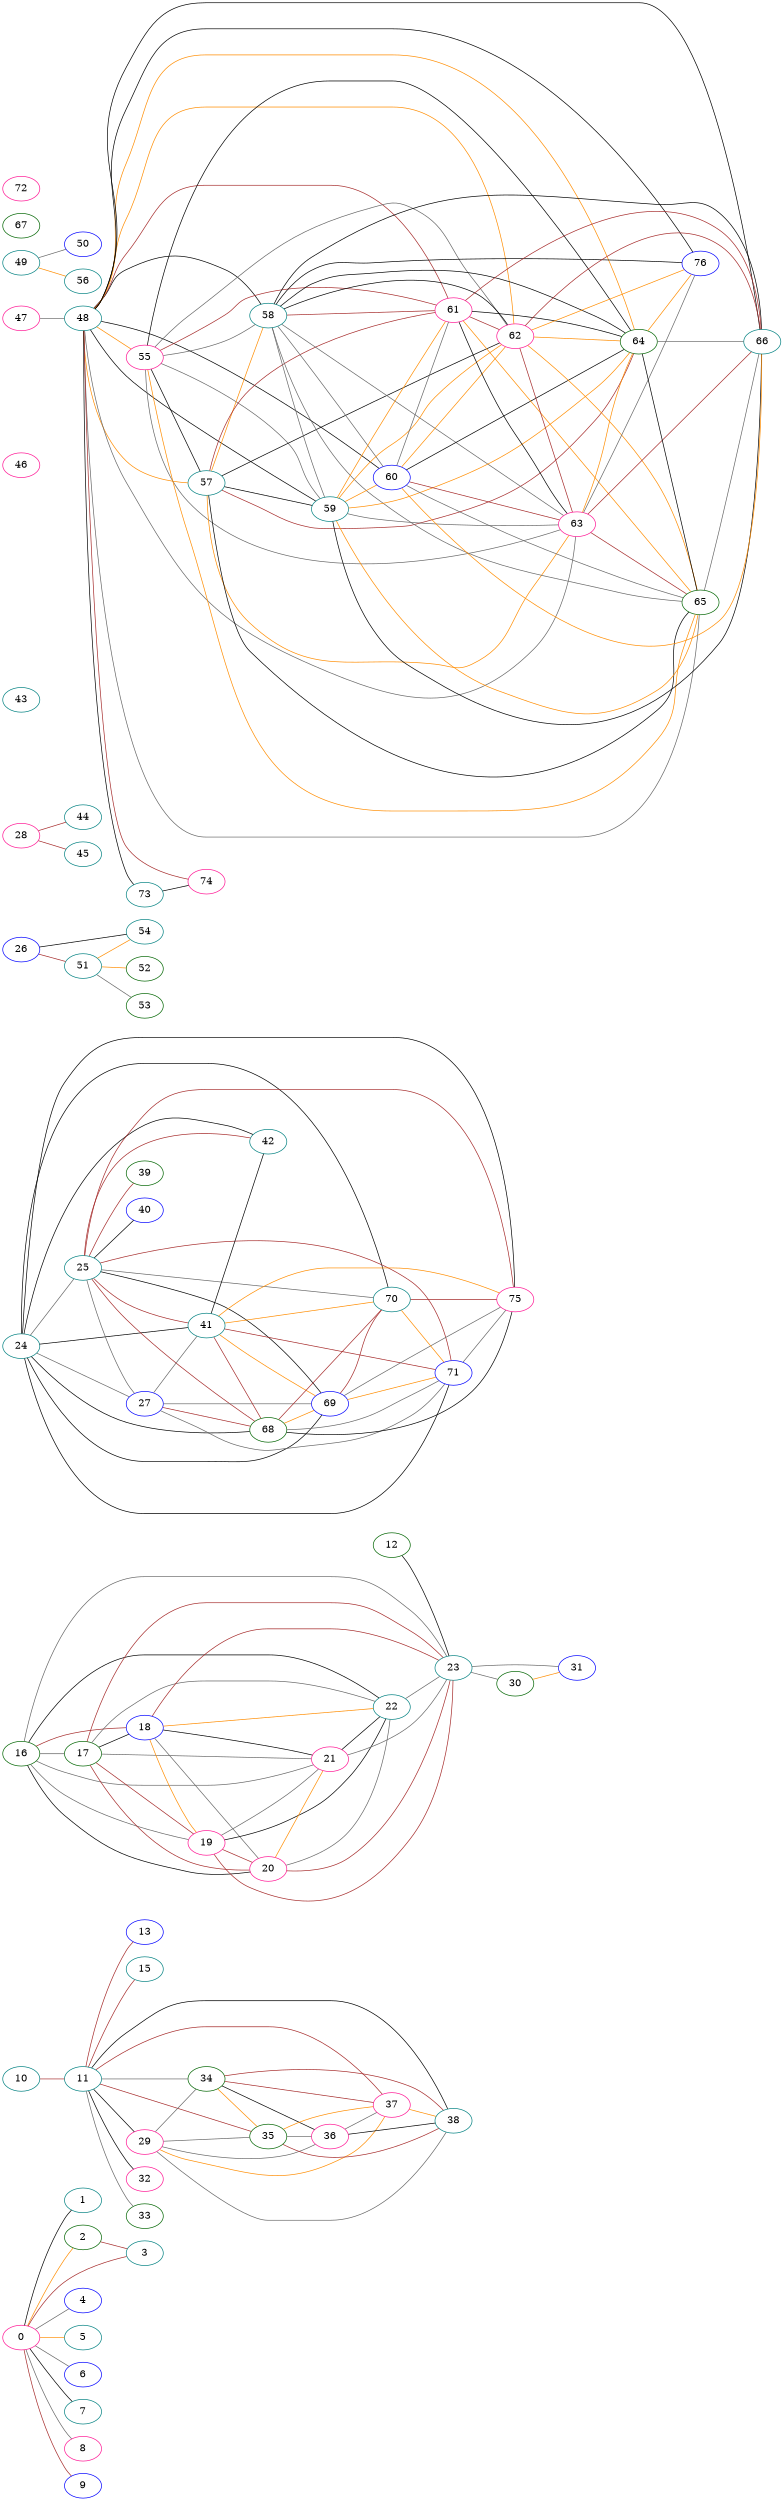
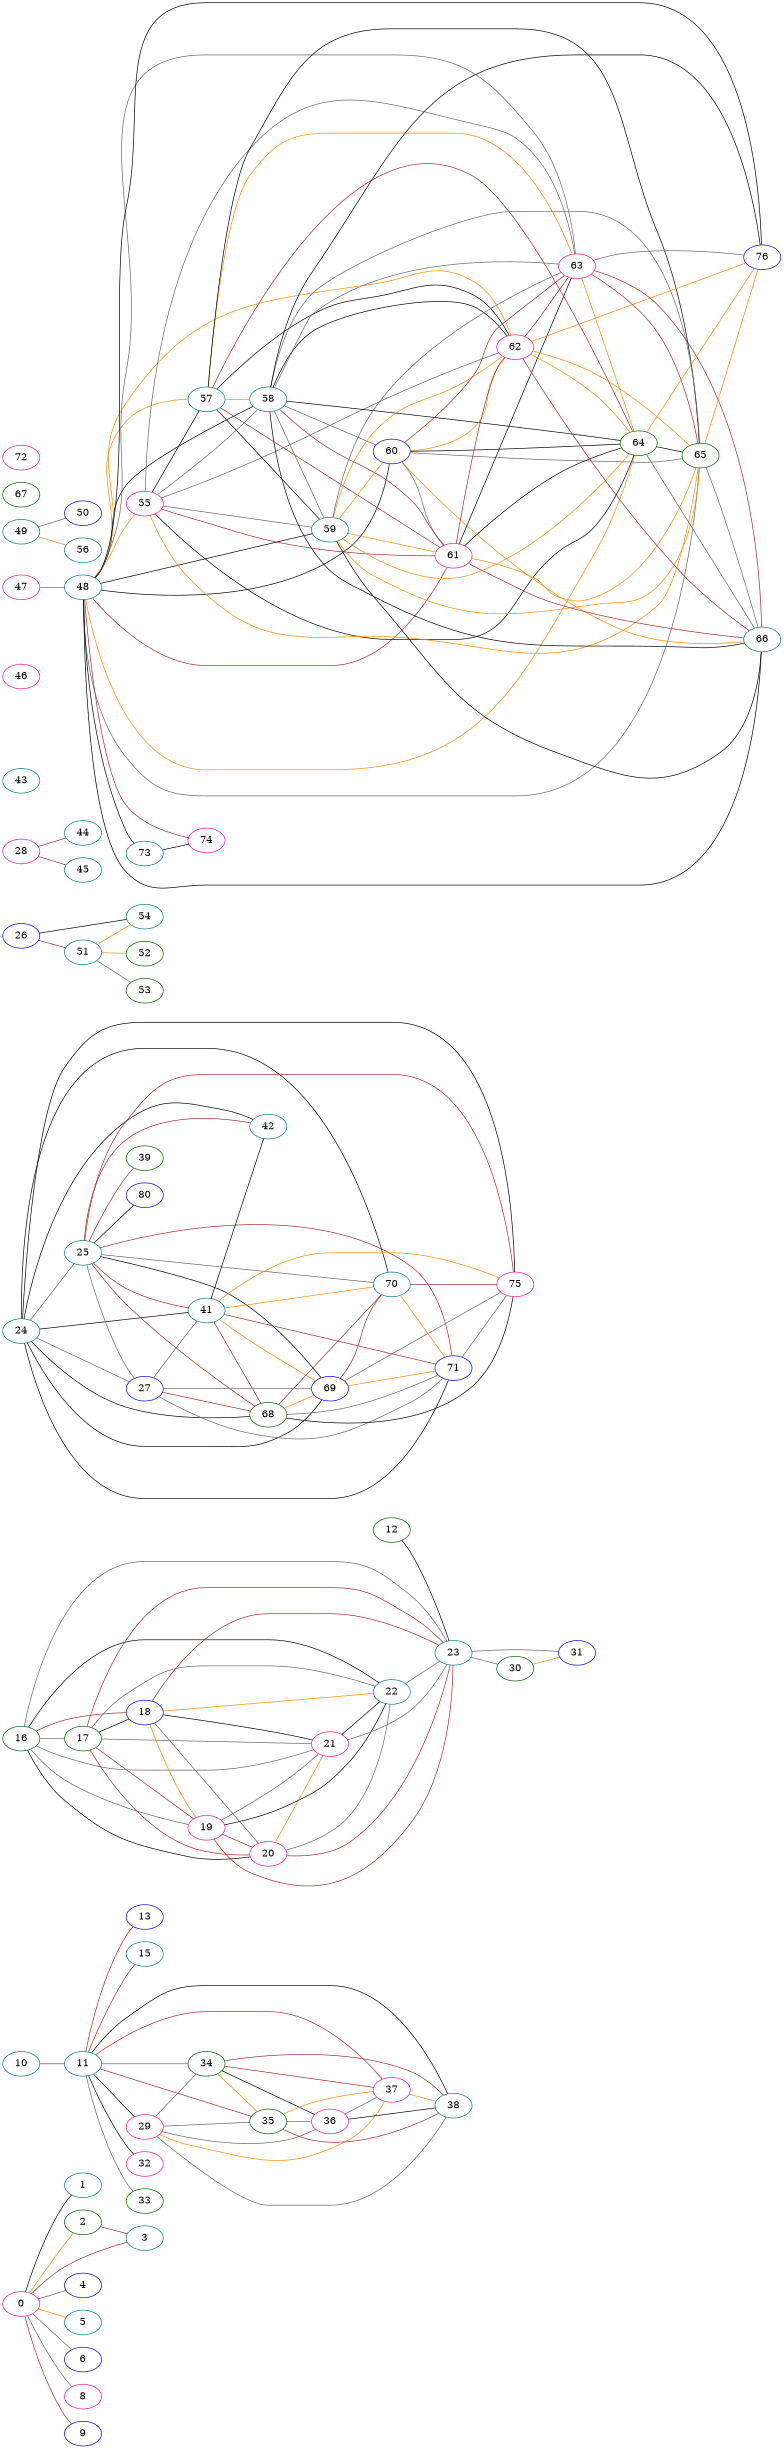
none -> (731, 356)
(145, 1210) -> (145, 1195)
(83, 2412) -> none
